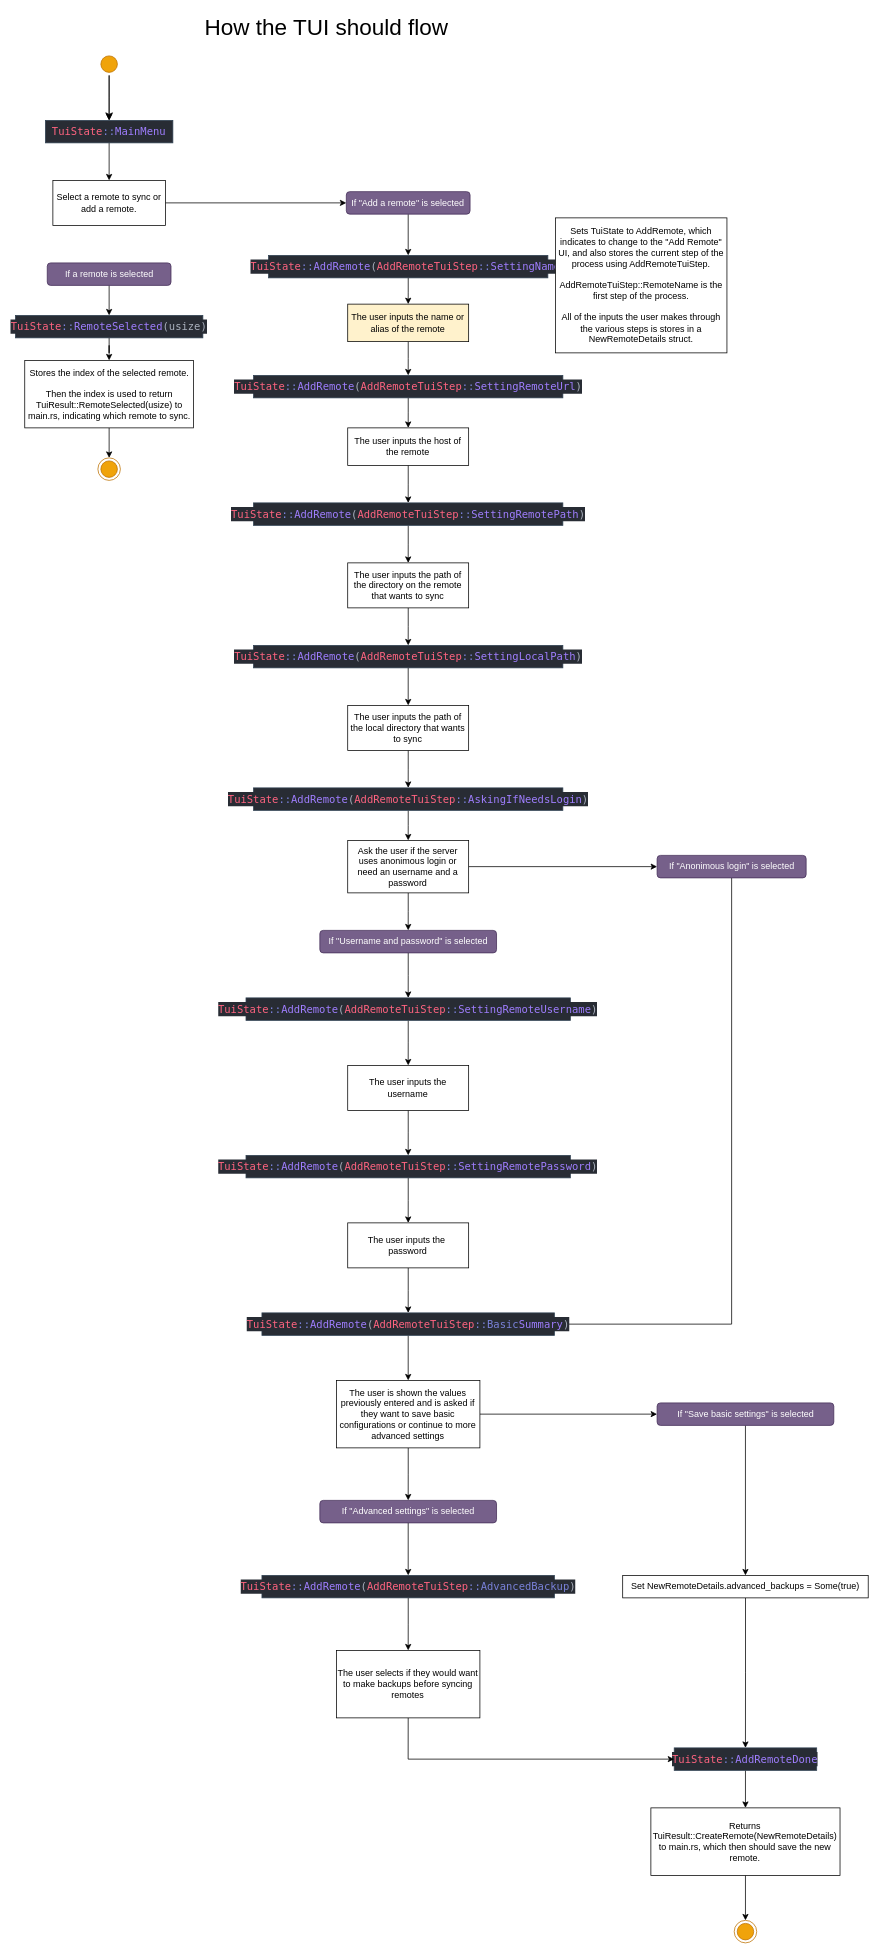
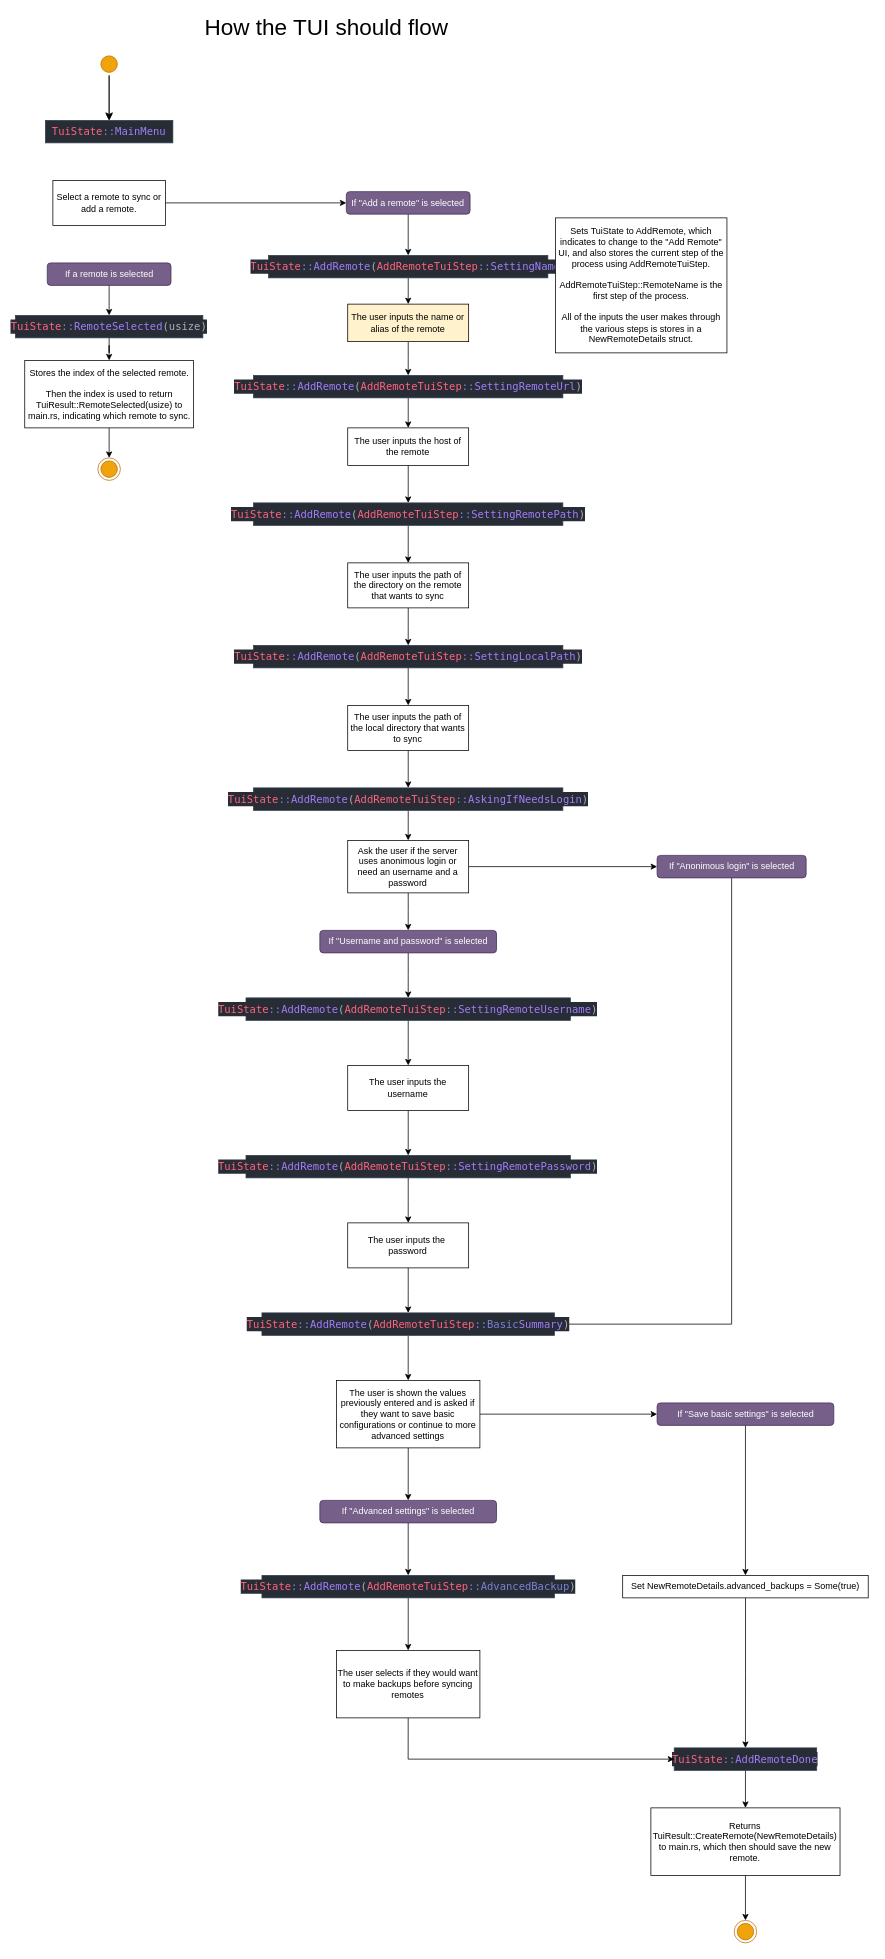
(109, 174) -> none
